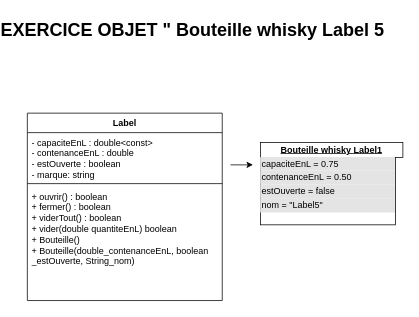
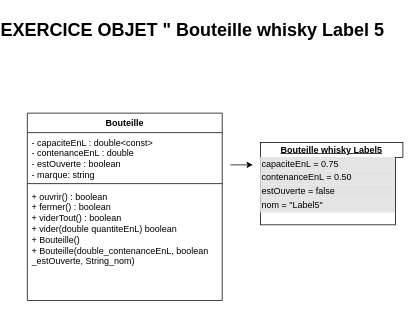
(125, 124) -> (125, 124)
(332, 150) -> (332, 150)
